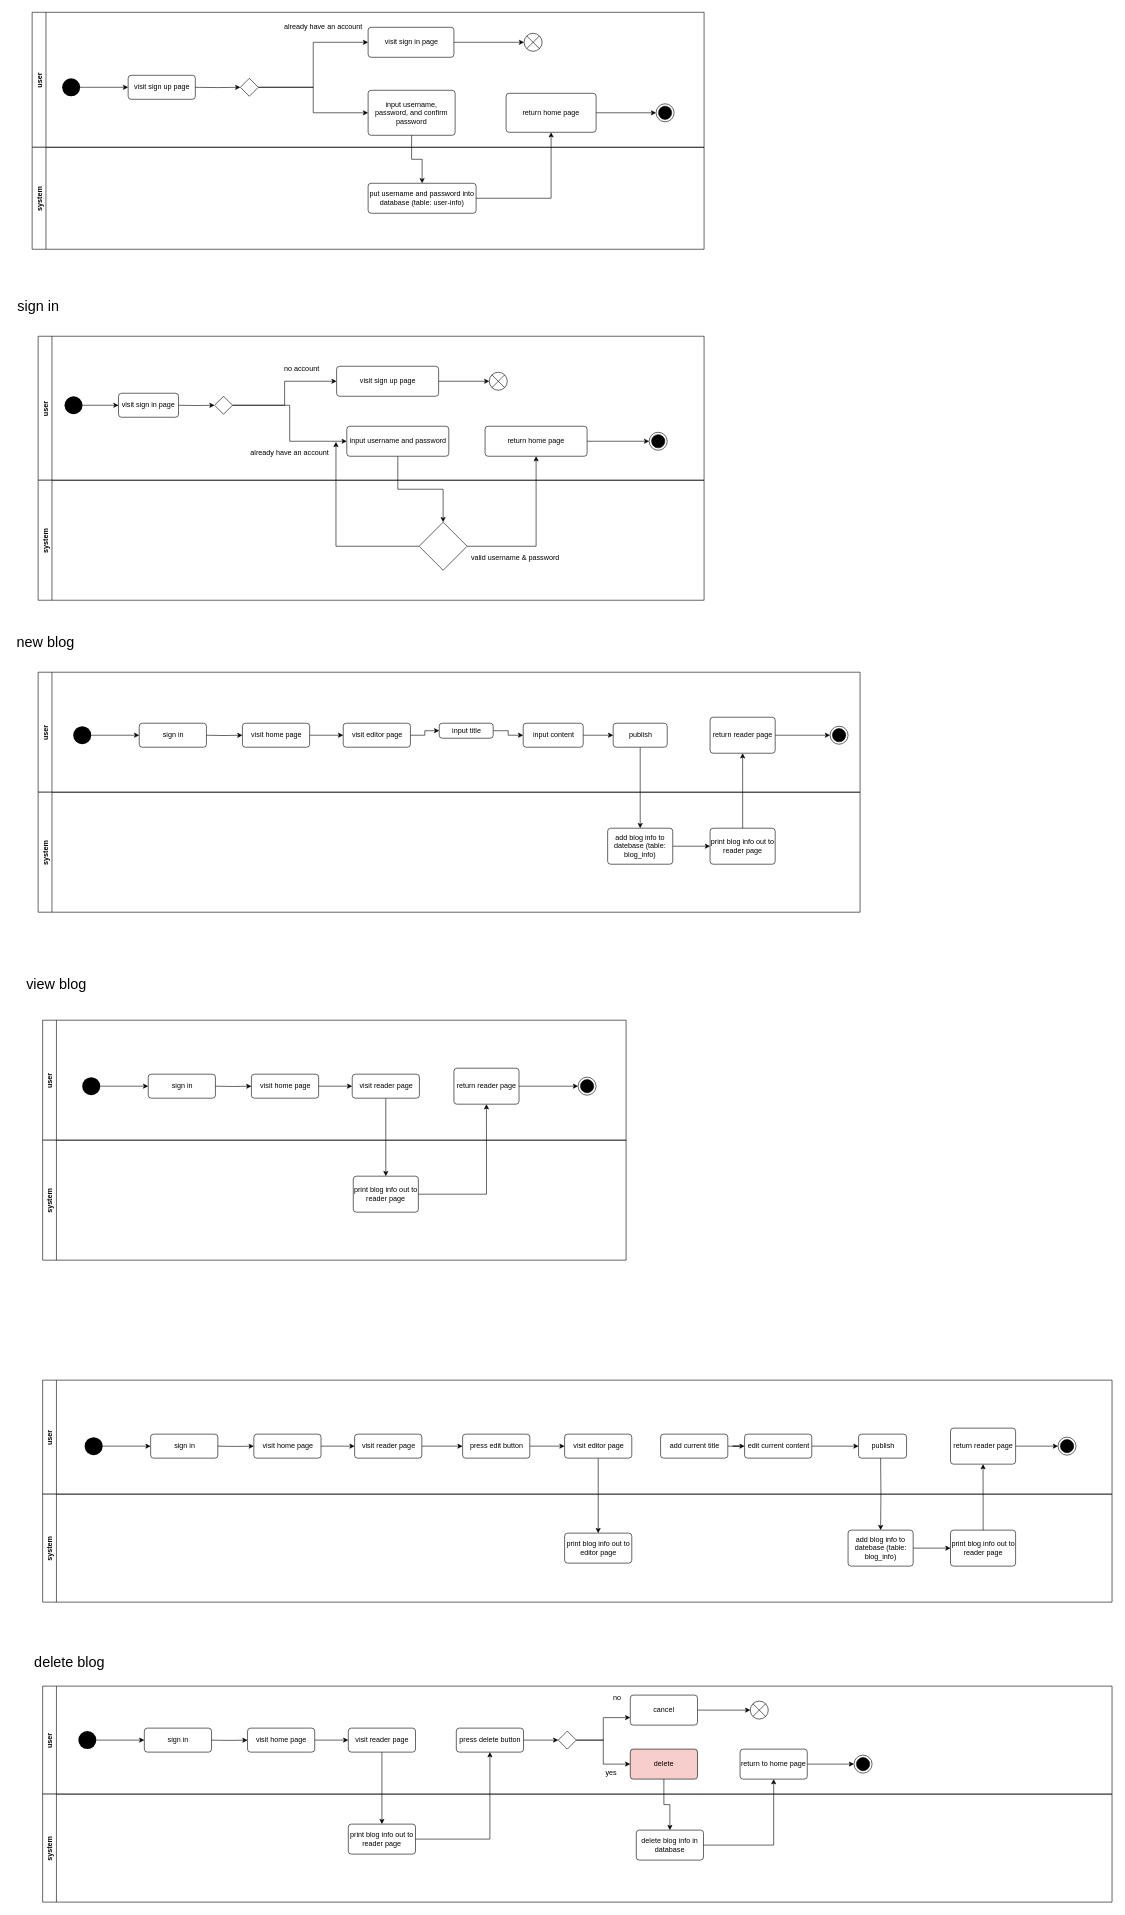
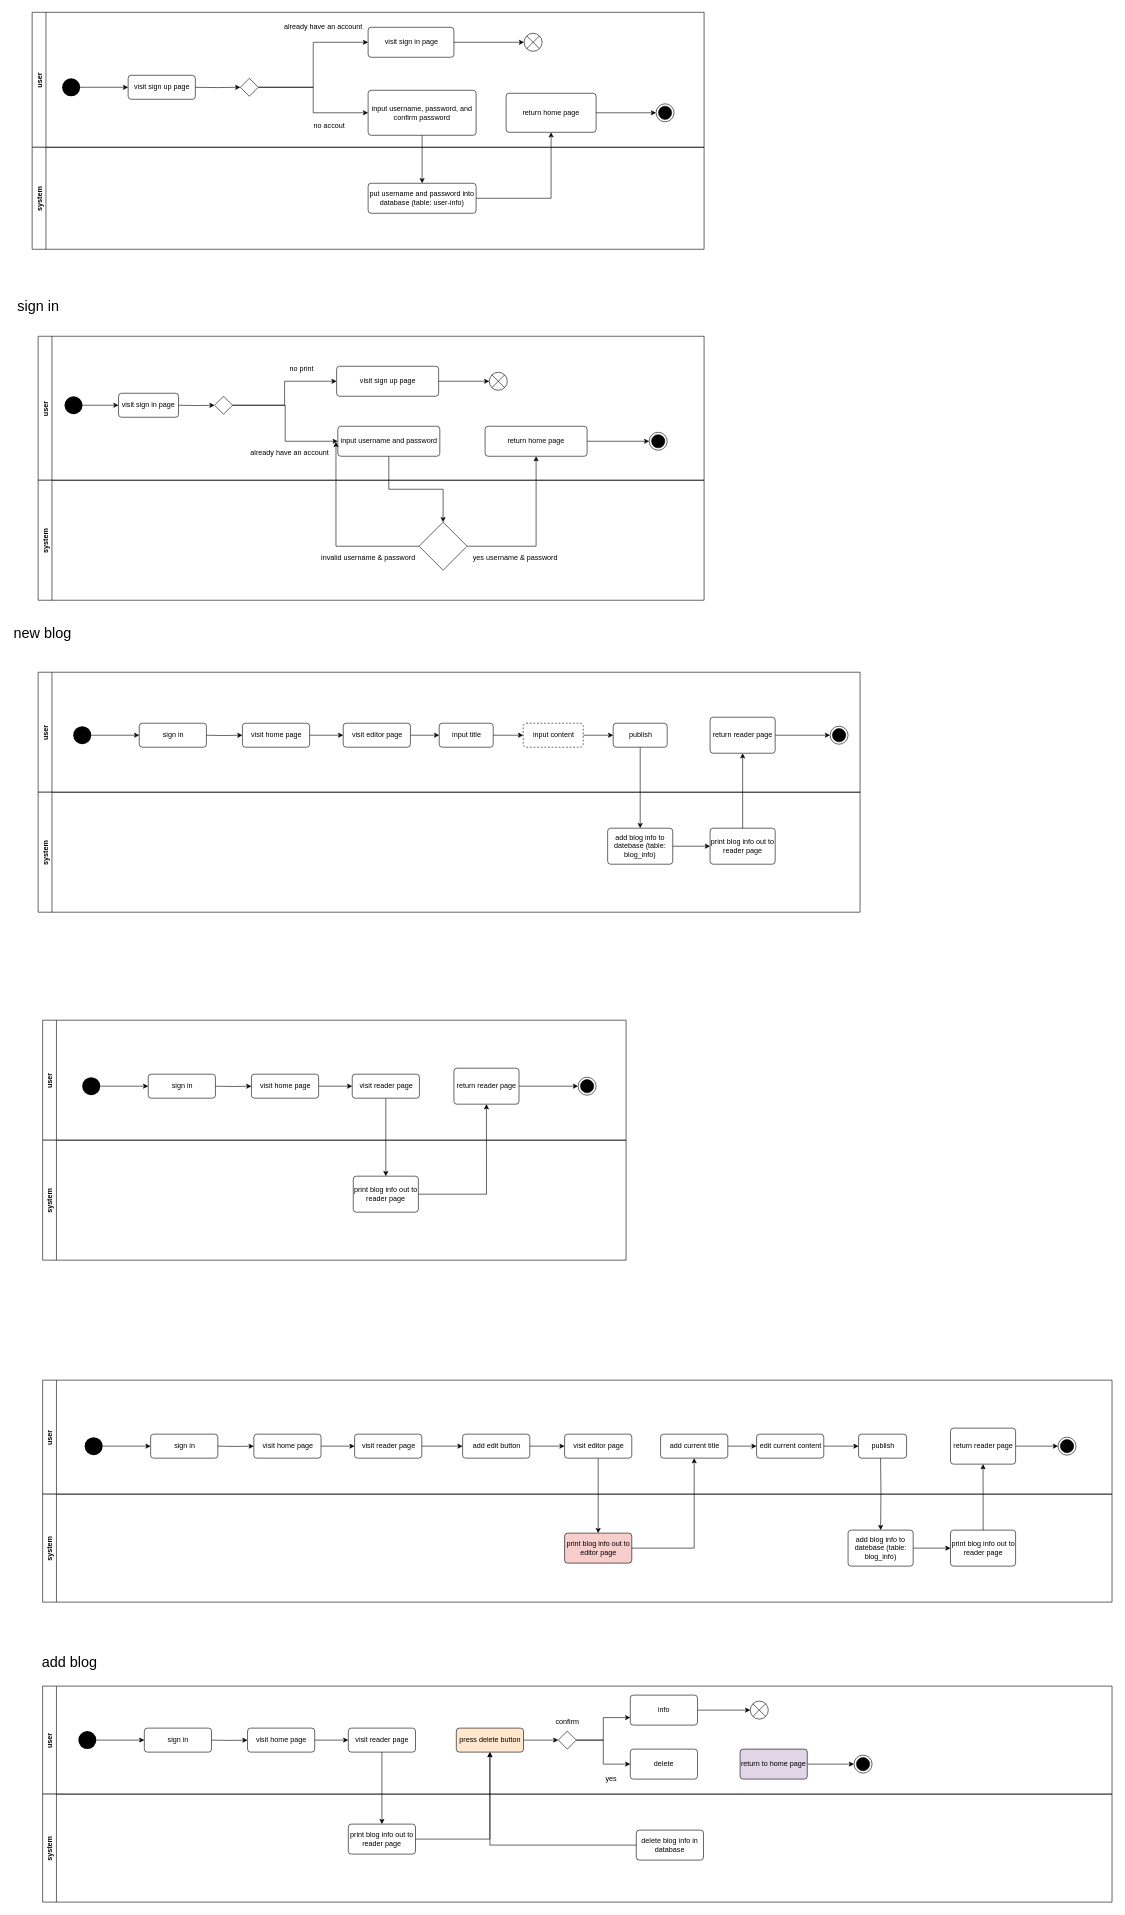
(412, 113) -> (422, 113)
none -> (329, 126)
(302, 366) -> (302, 366)
(398, 441) -> (389, 441)
none -> (368, 558)
(515, 558) -> (515, 558)
(45, 642) -> (42, 633)
(466, 731) -> (466, 735)
(553, 735) -> (553, 735)
(56, 984) -> none
(497, 1446) -> (497, 1446)
(778, 1446) -> (790, 1446)
none -> (694, 1463)
(598, 1548) -> (598, 1548)
(70, 1662) -> (70, 1662)
(617, 1698) -> none
(664, 1710) -> (664, 1710)
none -> (567, 1722)
(490, 1740) -> (490, 1740)
(664, 1764) -> (664, 1764)
(774, 1764) -> (774, 1764)
(611, 1773) -> (611, 1779)
(666, 1805) -> none
(774, 1845) -> (561, 1845)
